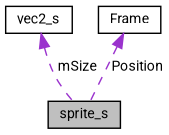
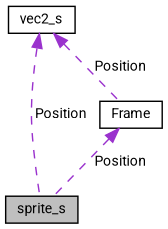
(76, 67) -> (60, 115)
none -> (91, 73)
